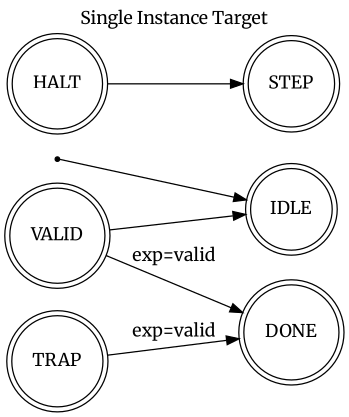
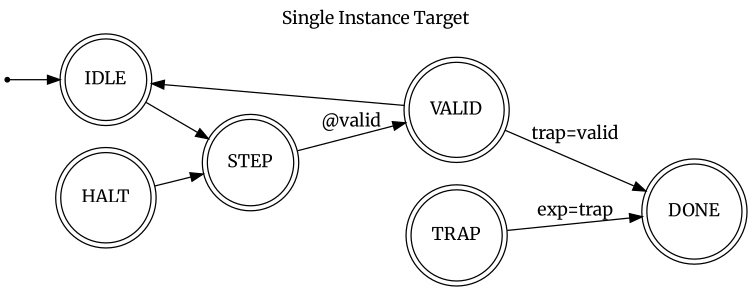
none -> (172, 117)
none -> (345, 138)
(174, 256) -> (576, 134)
(174, 332) -> (576, 211)
